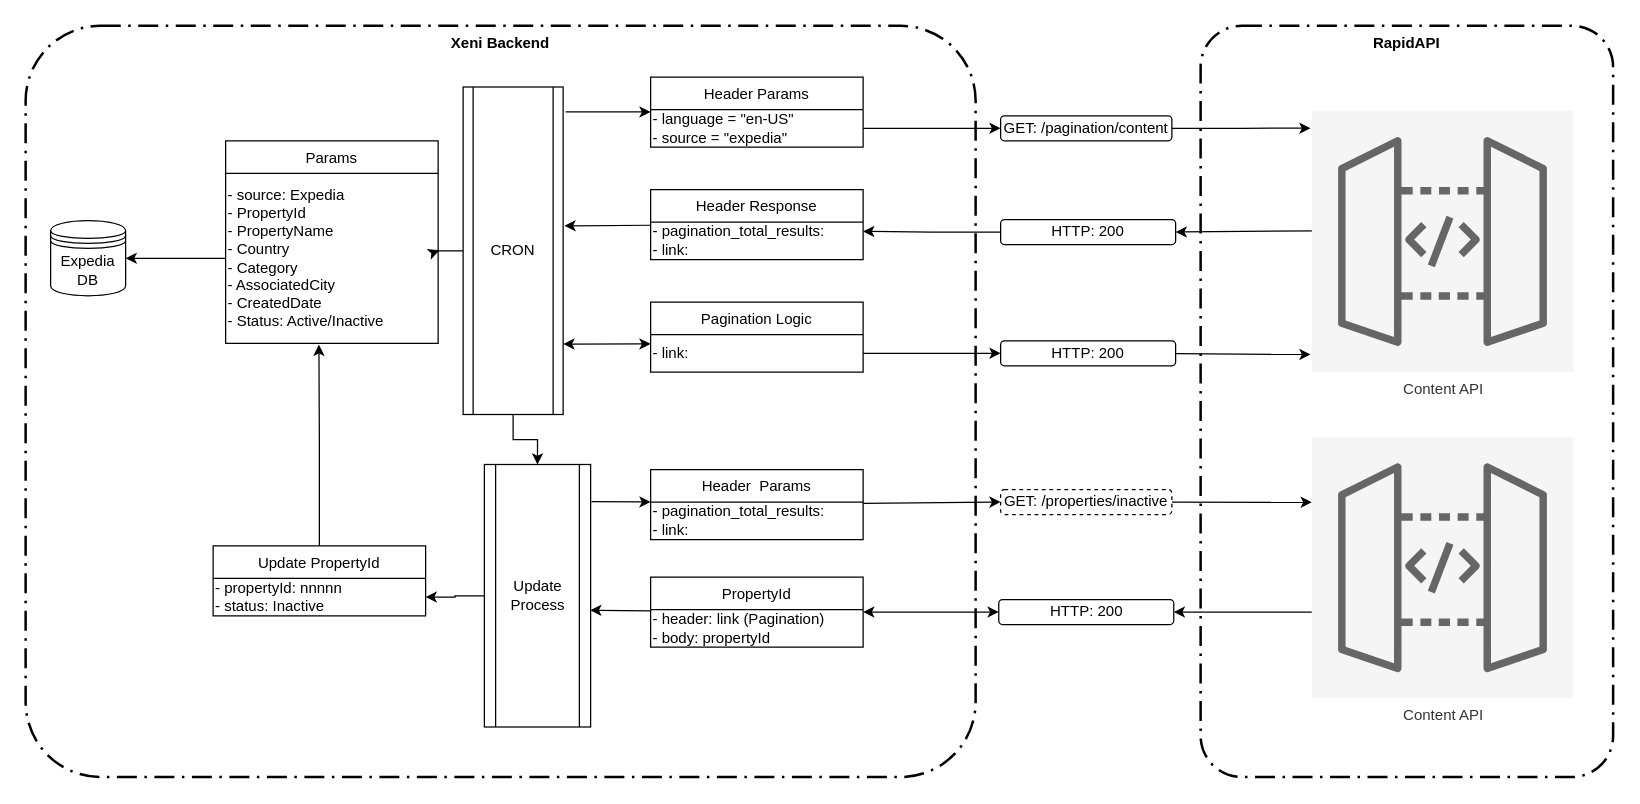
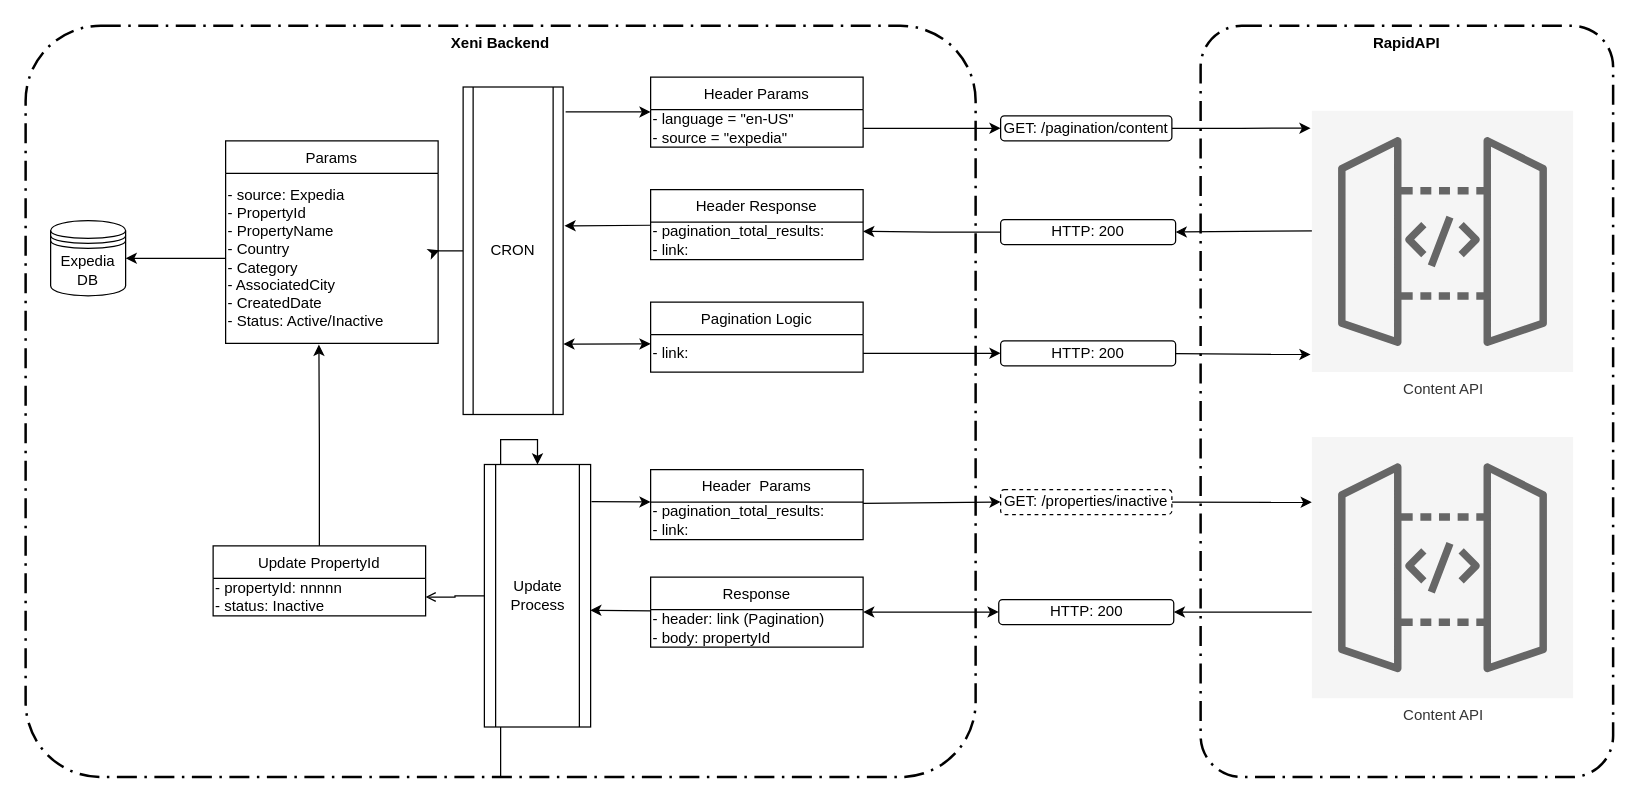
(513, 428) -> (501, 751)
(756, 594) -> (756, 594)
(436, 597) -> (434, 597)
